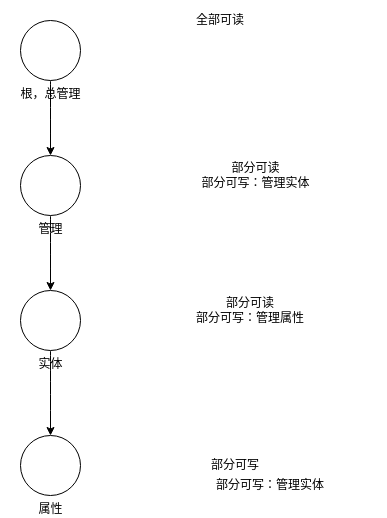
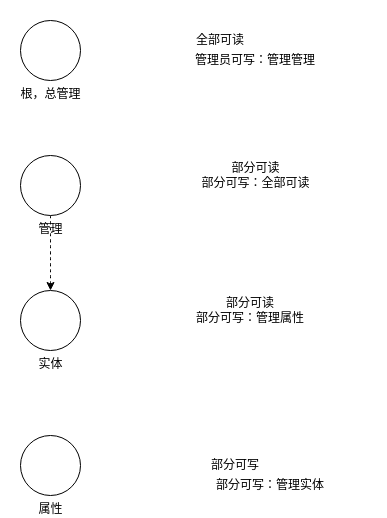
(221, 21) -> (221, 41)
none -> (256, 61)
(51, 115) -> none
(256, 176) -> (256, 176)
(51, 249) -> (51, 249)
(51, 390) -> none
